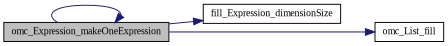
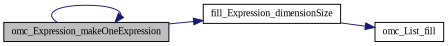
(267, 32) -> (353, 25)
